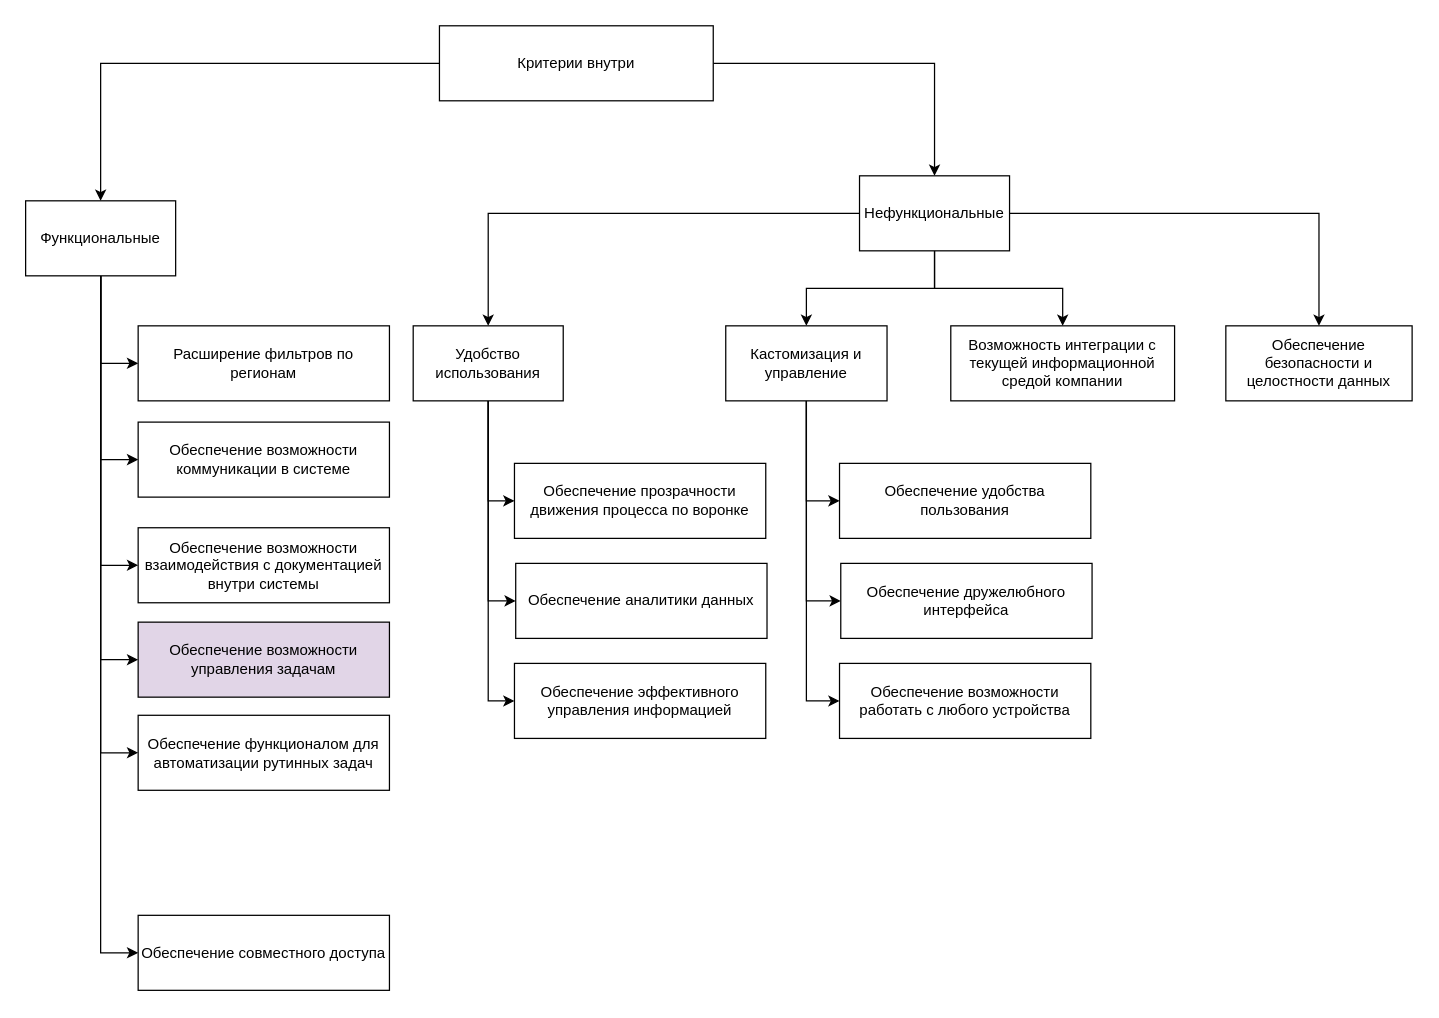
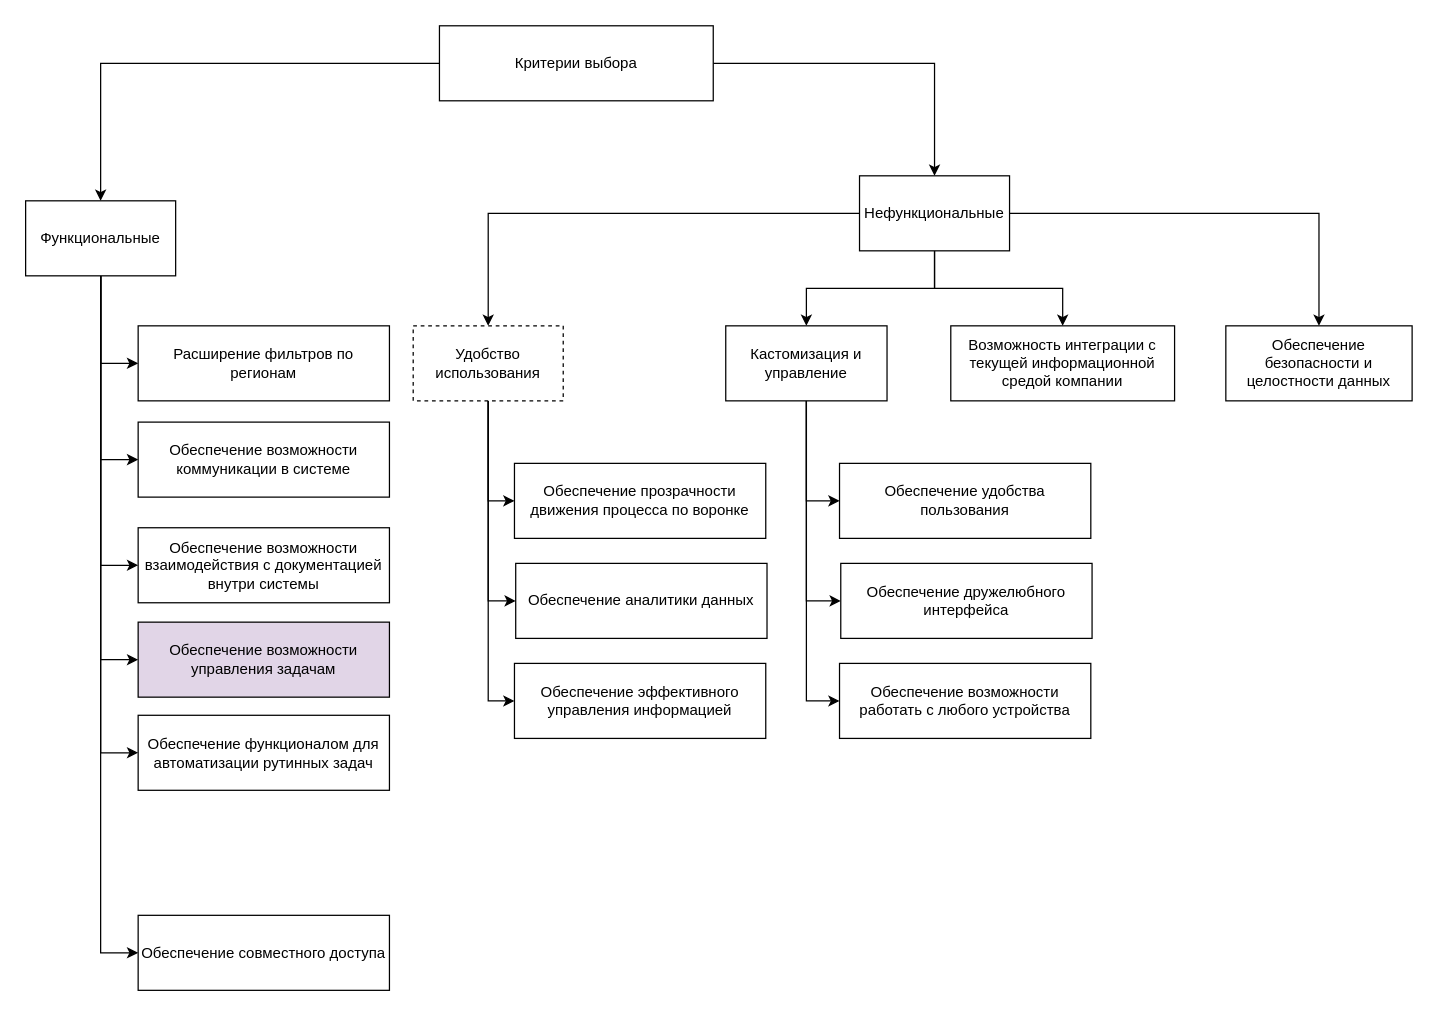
(576, 63) -> (576, 63)
(488, 363) -> (488, 363)
